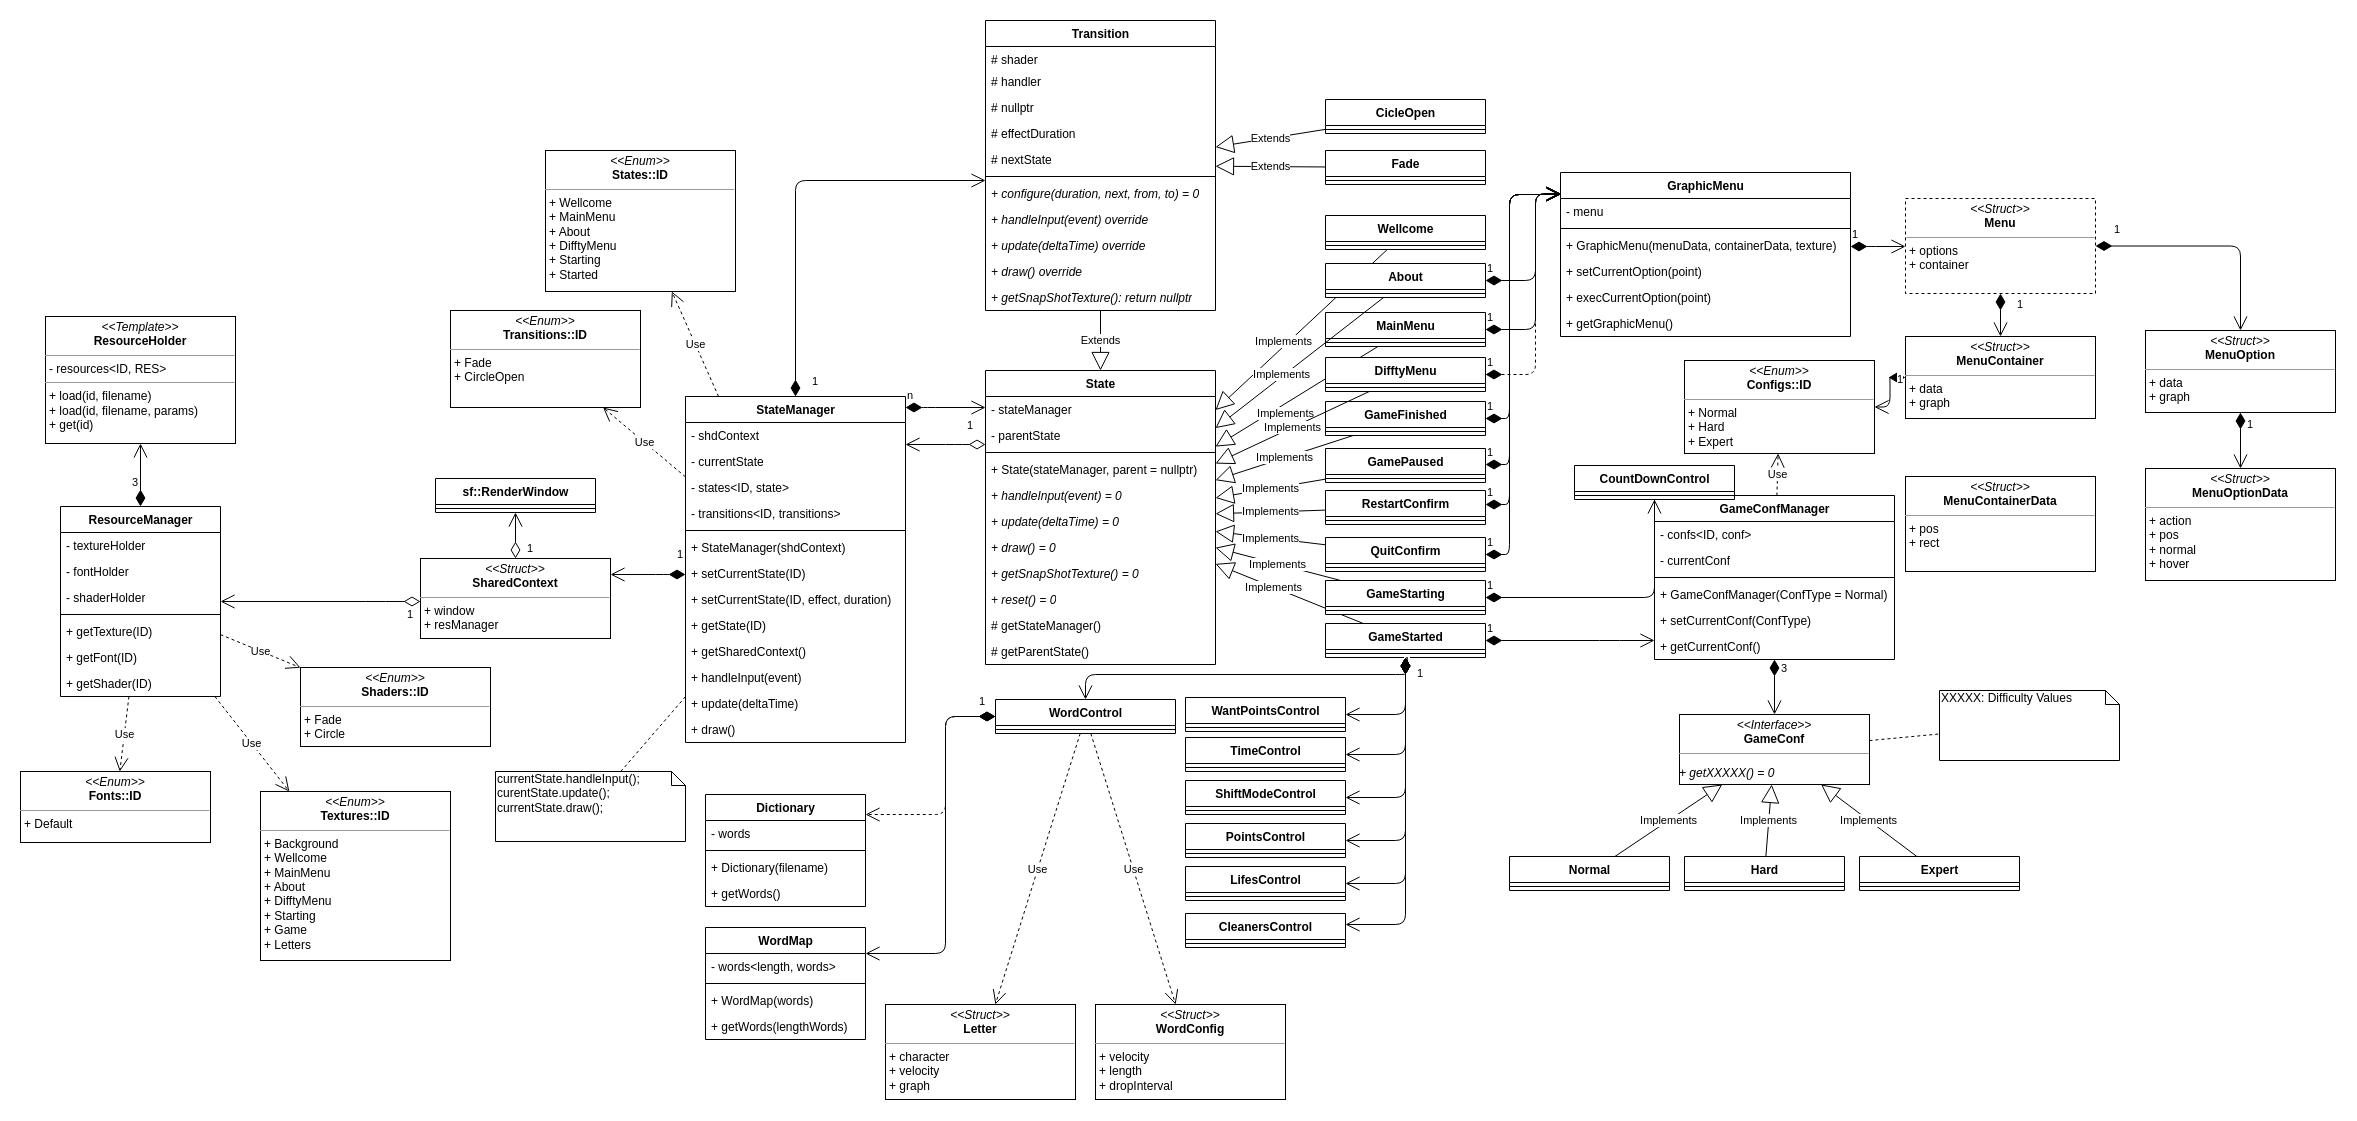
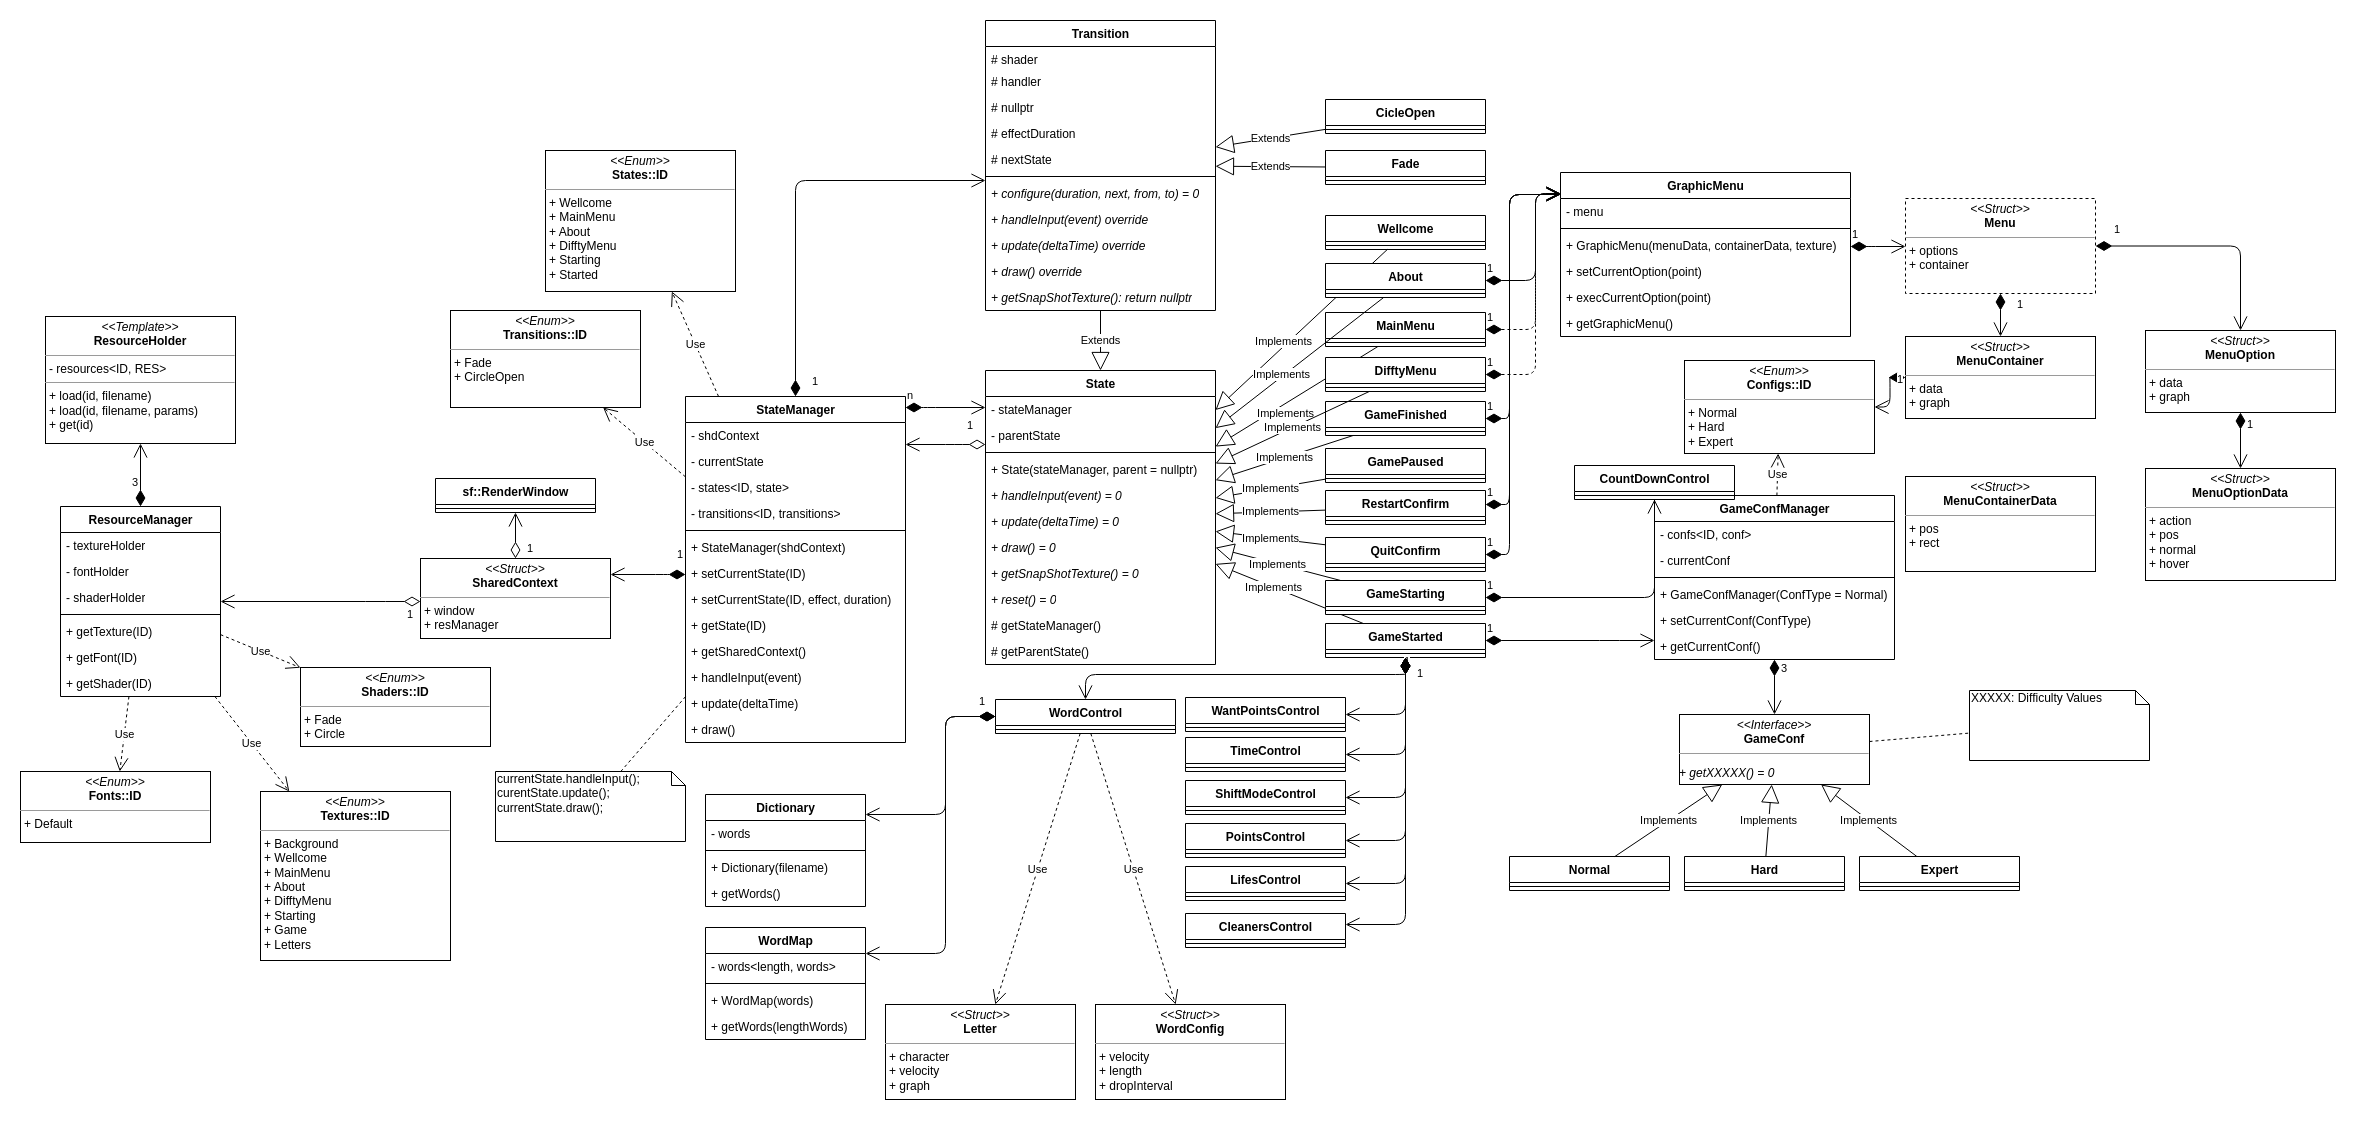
(1516, 330) -> (1516, 330)
(1504, 465) -> none
(2030, 726) -> (2060, 726)
(904, 815) -> (904, 815)
